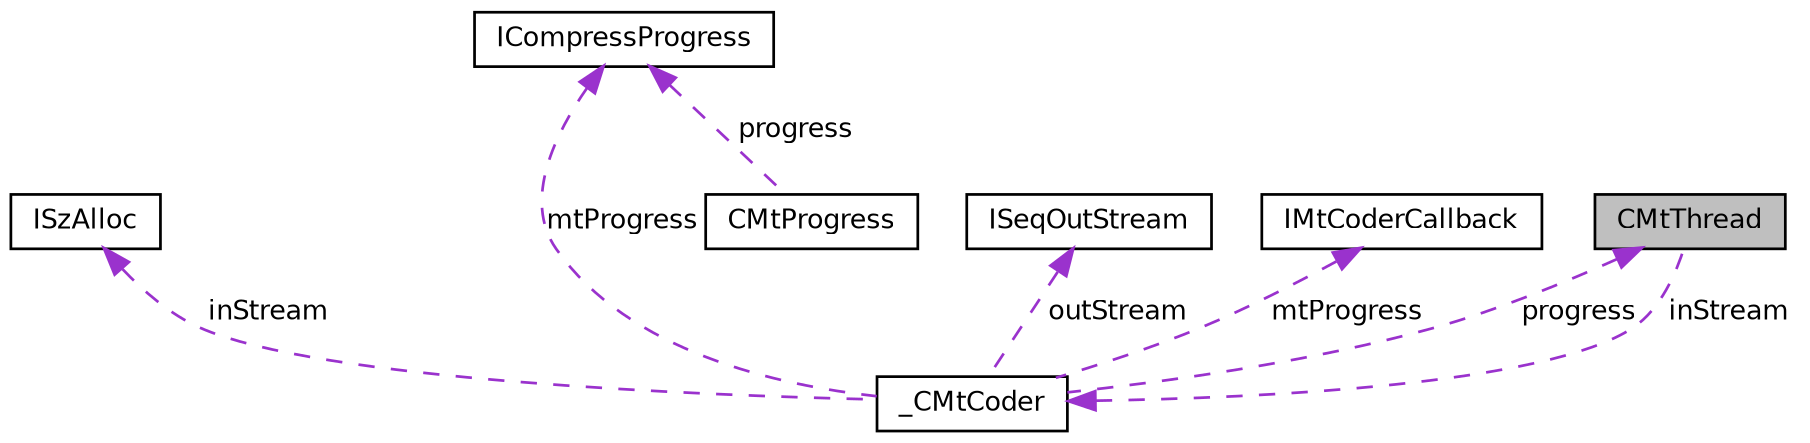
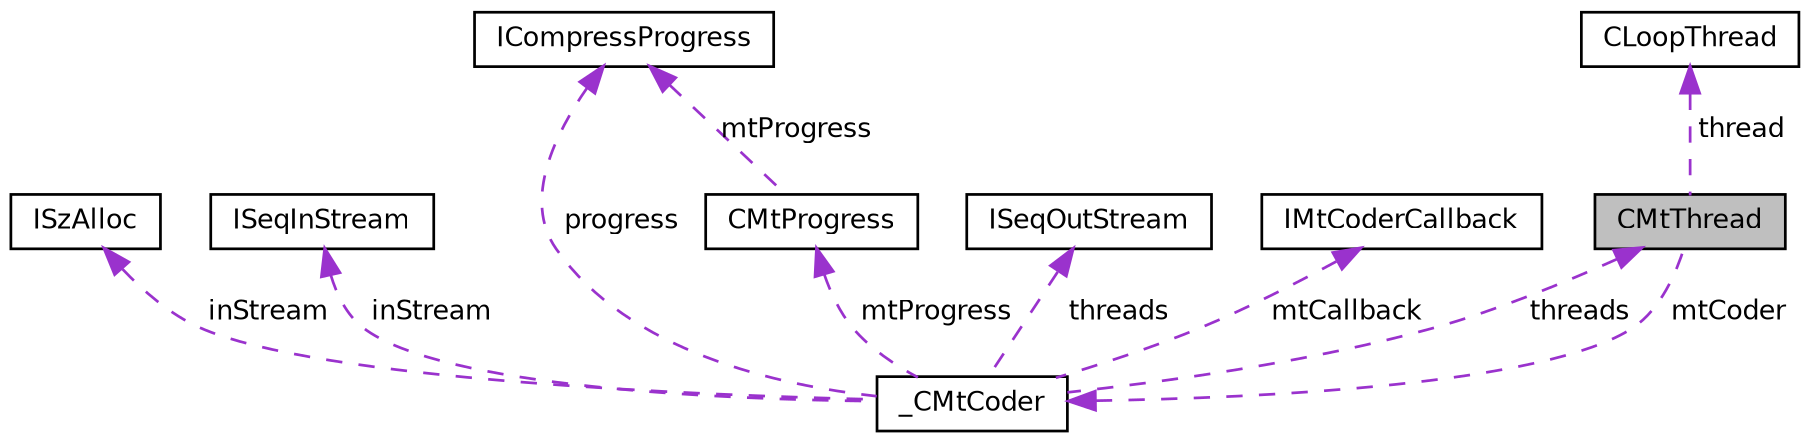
none -> (1690, 39)
(793, 131) -> (793, 131)
none -> (322, 222)
(619, 222) -> (619, 222)
(1115, 313) -> (1115, 313)
(1343, 313) -> (1343, 313)
(1576, 313) -> (1576, 313)
(1725, 313) -> (1725, 313)
none -> (860, 336)
